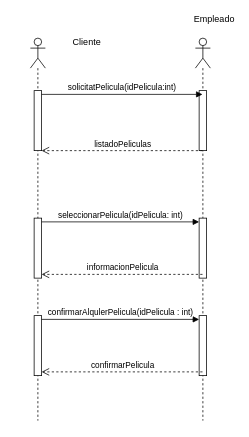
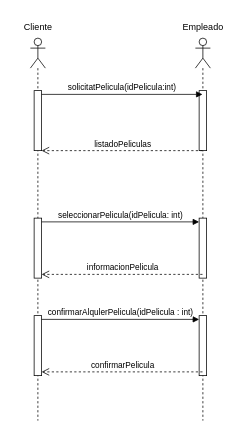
(214, 19) -> (203, 27)
(87, 42) -> (38, 27)
